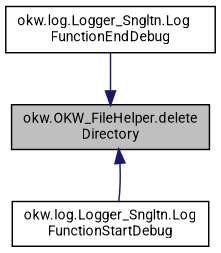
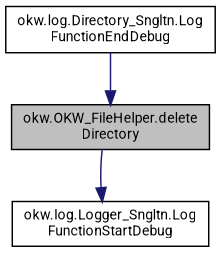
(110, 30) -> (110, 30)
(120, 183) -> (101, 168)
